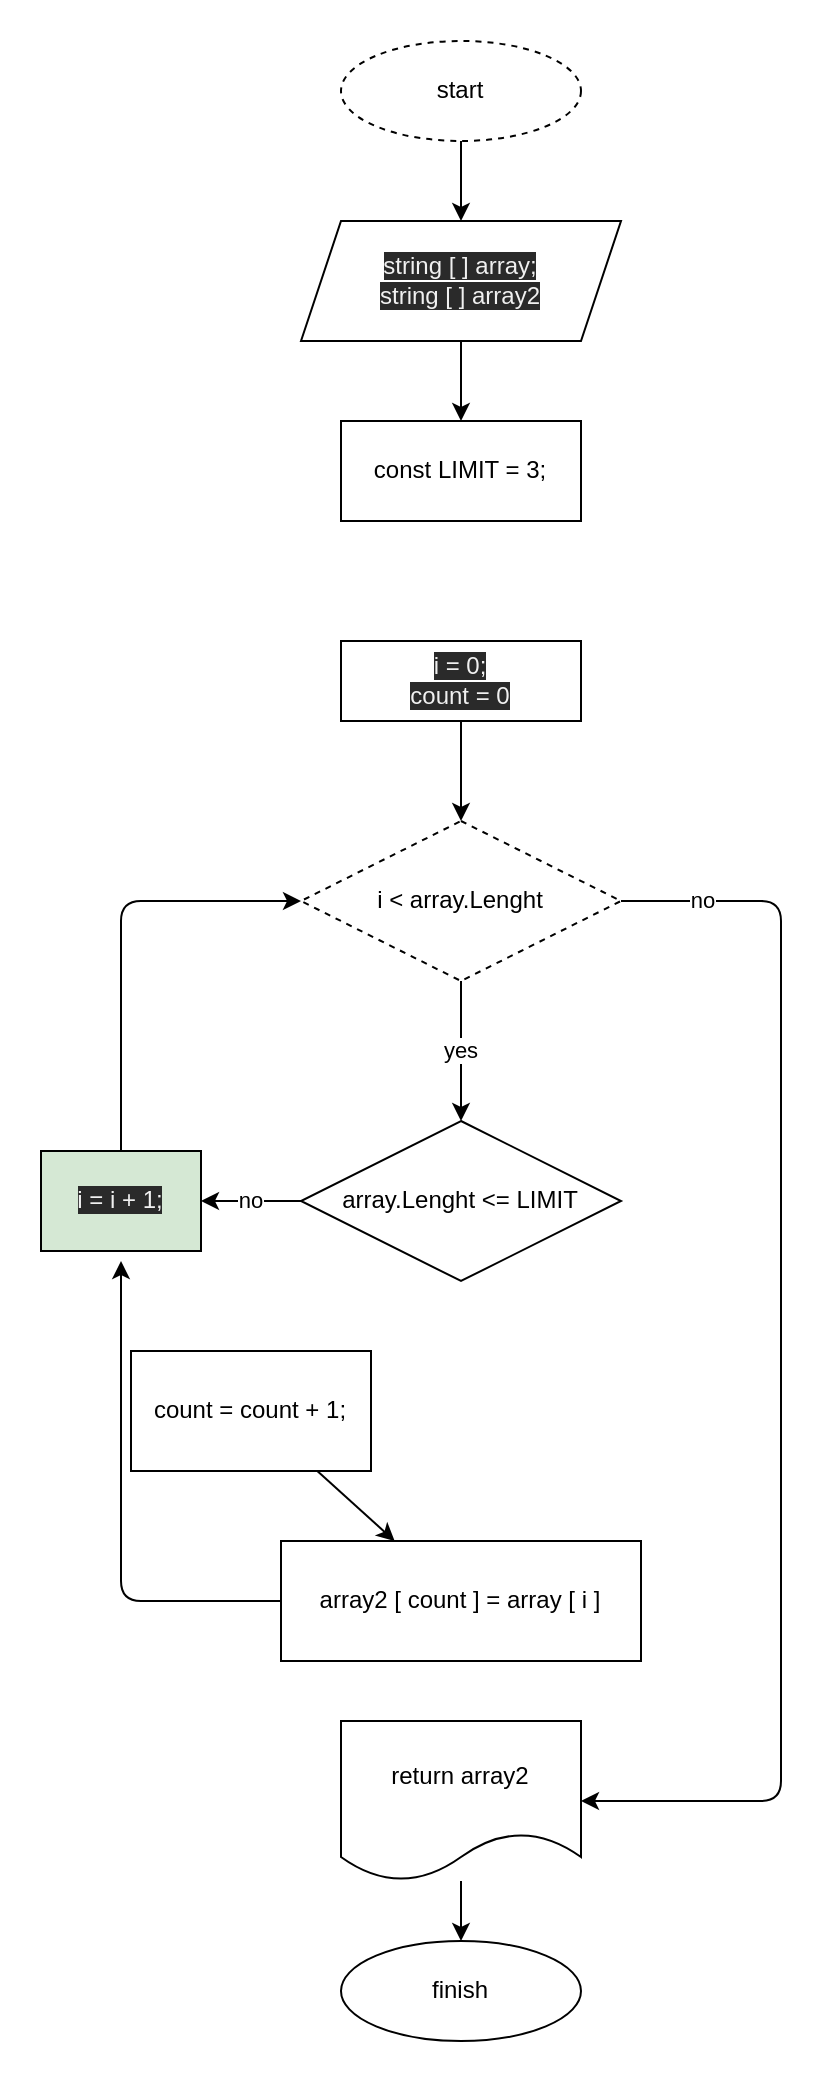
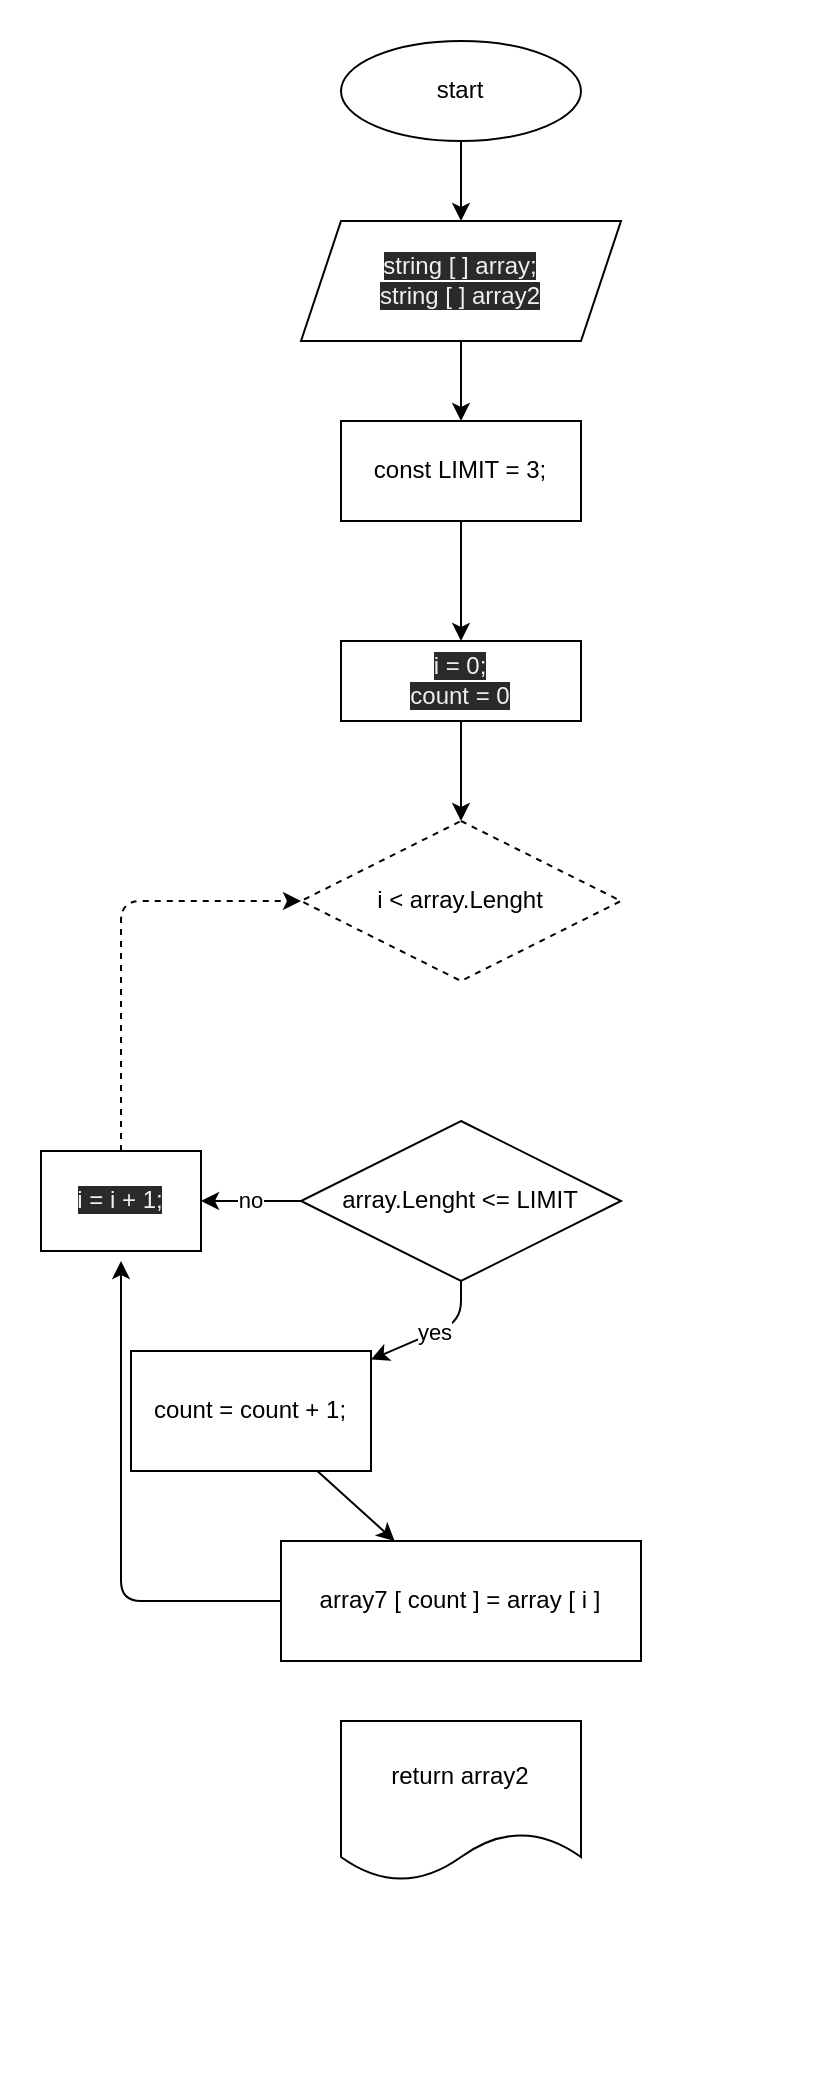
(461, 91) -> (461, 91)
none -> (461, 574)
(121, 947) -> (121, 947)
(461, 1044) -> none
(121, 1201) -> (121, 1201)
none -> (436, 1332)
(781, 1364) -> none
(461, 1601) -> (461, 1601)
(461, 1904) -> none
(461, 1991) -> none
